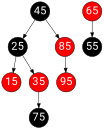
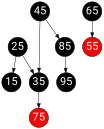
(92, 11) -> (92, 11)
(30, 27) -> (40, 45)
(65, 47) -> (65, 47)
(92, 47) -> (92, 47)
(11, 82) -> (11, 82)
(39, 82) -> (39, 82)
(66, 82) -> (66, 82)
(39, 118) -> (39, 118)
